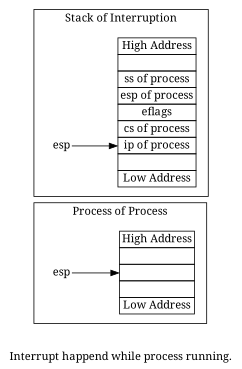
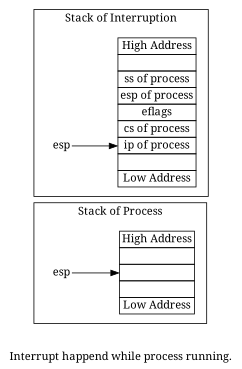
(120, 212) -> (120, 212)
